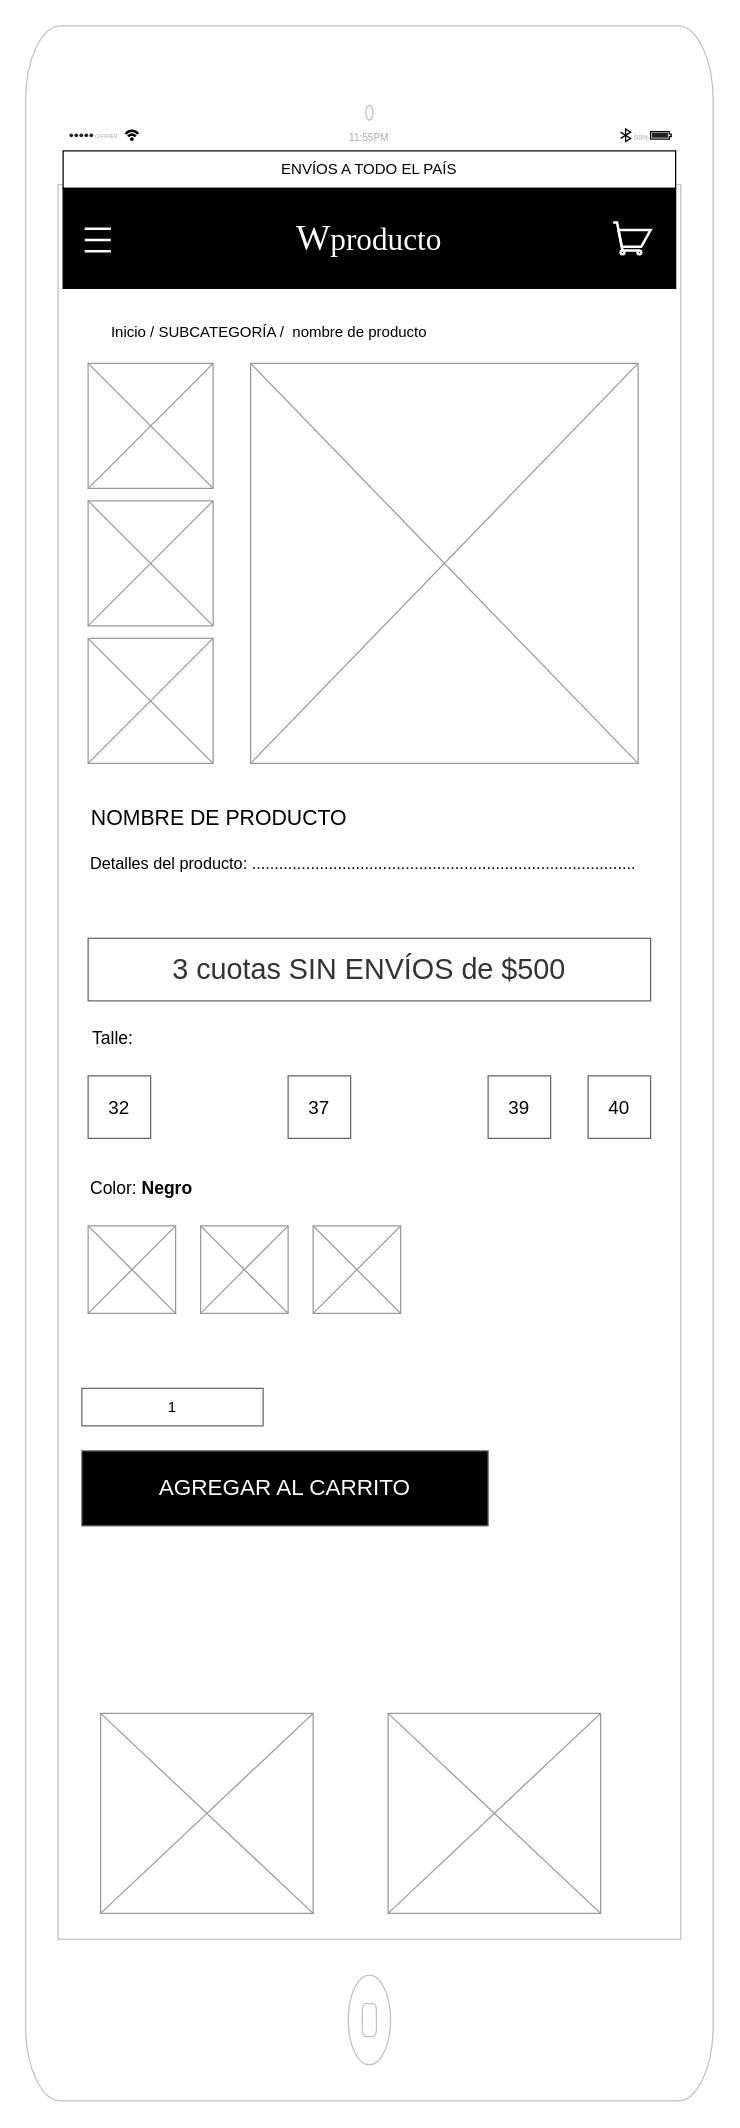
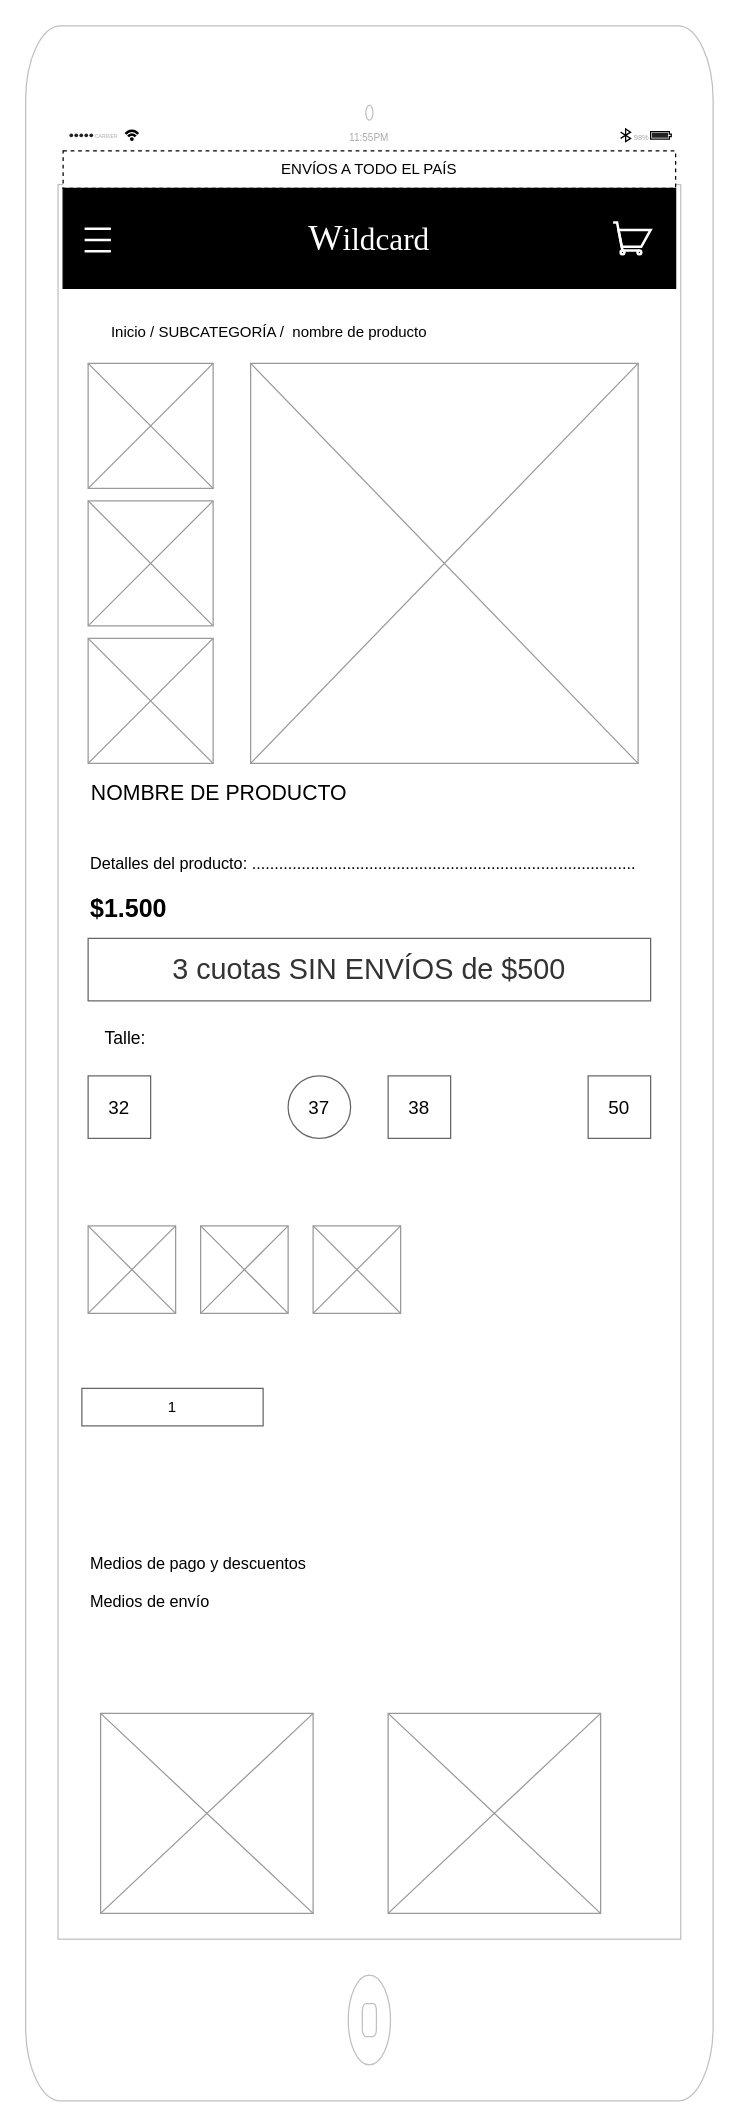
(369, 169) -> (369, 169)
(369, 238) -> (369, 238)
(219, 819) -> (219, 794)
none -> (157, 907)
(113, 1038) -> (126, 1038)
(319, 1107) -> (319, 1107)
none -> (419, 1107)
(519, 1107) -> none
(619, 1107) -> (619, 1107)
(163, 1188) -> none
(285, 1488) -> none
none -> (251, 1563)
none -> (176, 1601)
